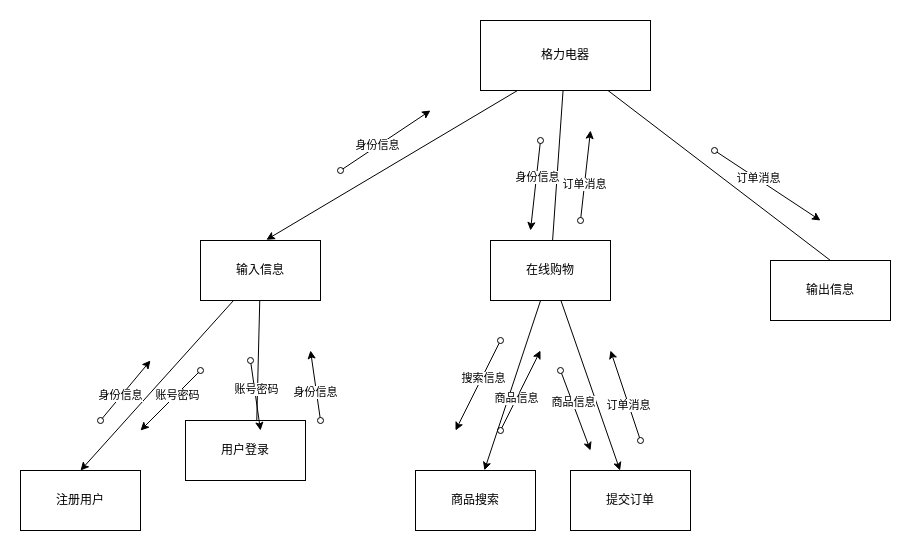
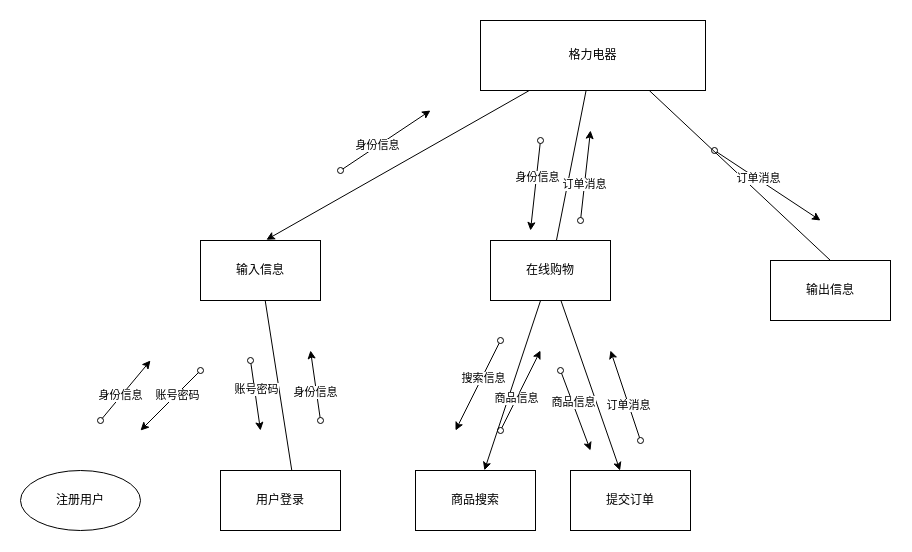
(566, 56) -> (593, 56)
(159, 383) -> none
(246, 451) -> (281, 501)
(81, 501) -> (81, 501)
